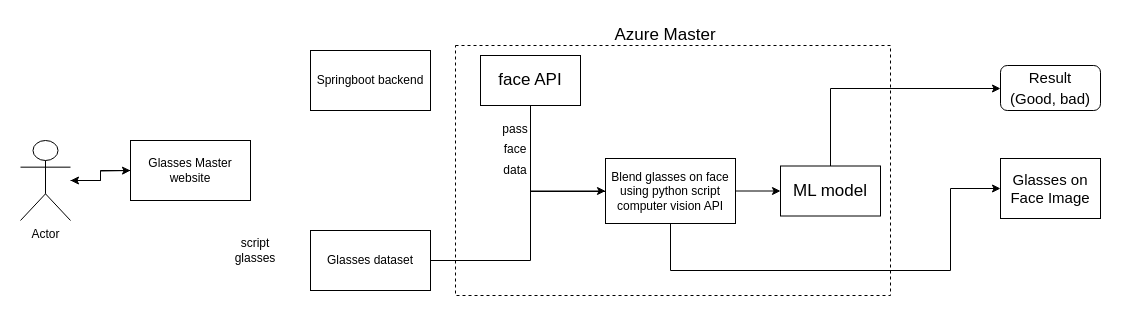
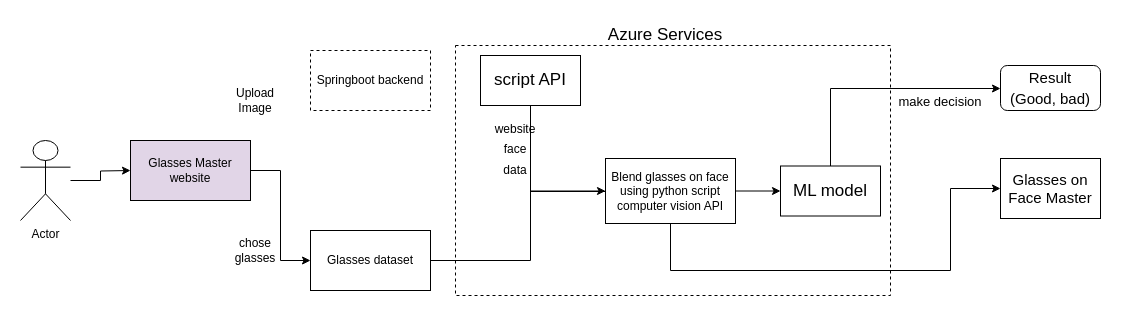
(666, 36) -> (666, 36)
(371, 81) -> (371, 81)
(531, 81) -> (531, 81)
none -> (256, 101)
none -> (941, 101)
(516, 149) -> (516, 149)
(130, 171) -> (281, 212)
(191, 171) -> (191, 171)
(1051, 189) -> (1051, 189)
(256, 251) -> (256, 251)
